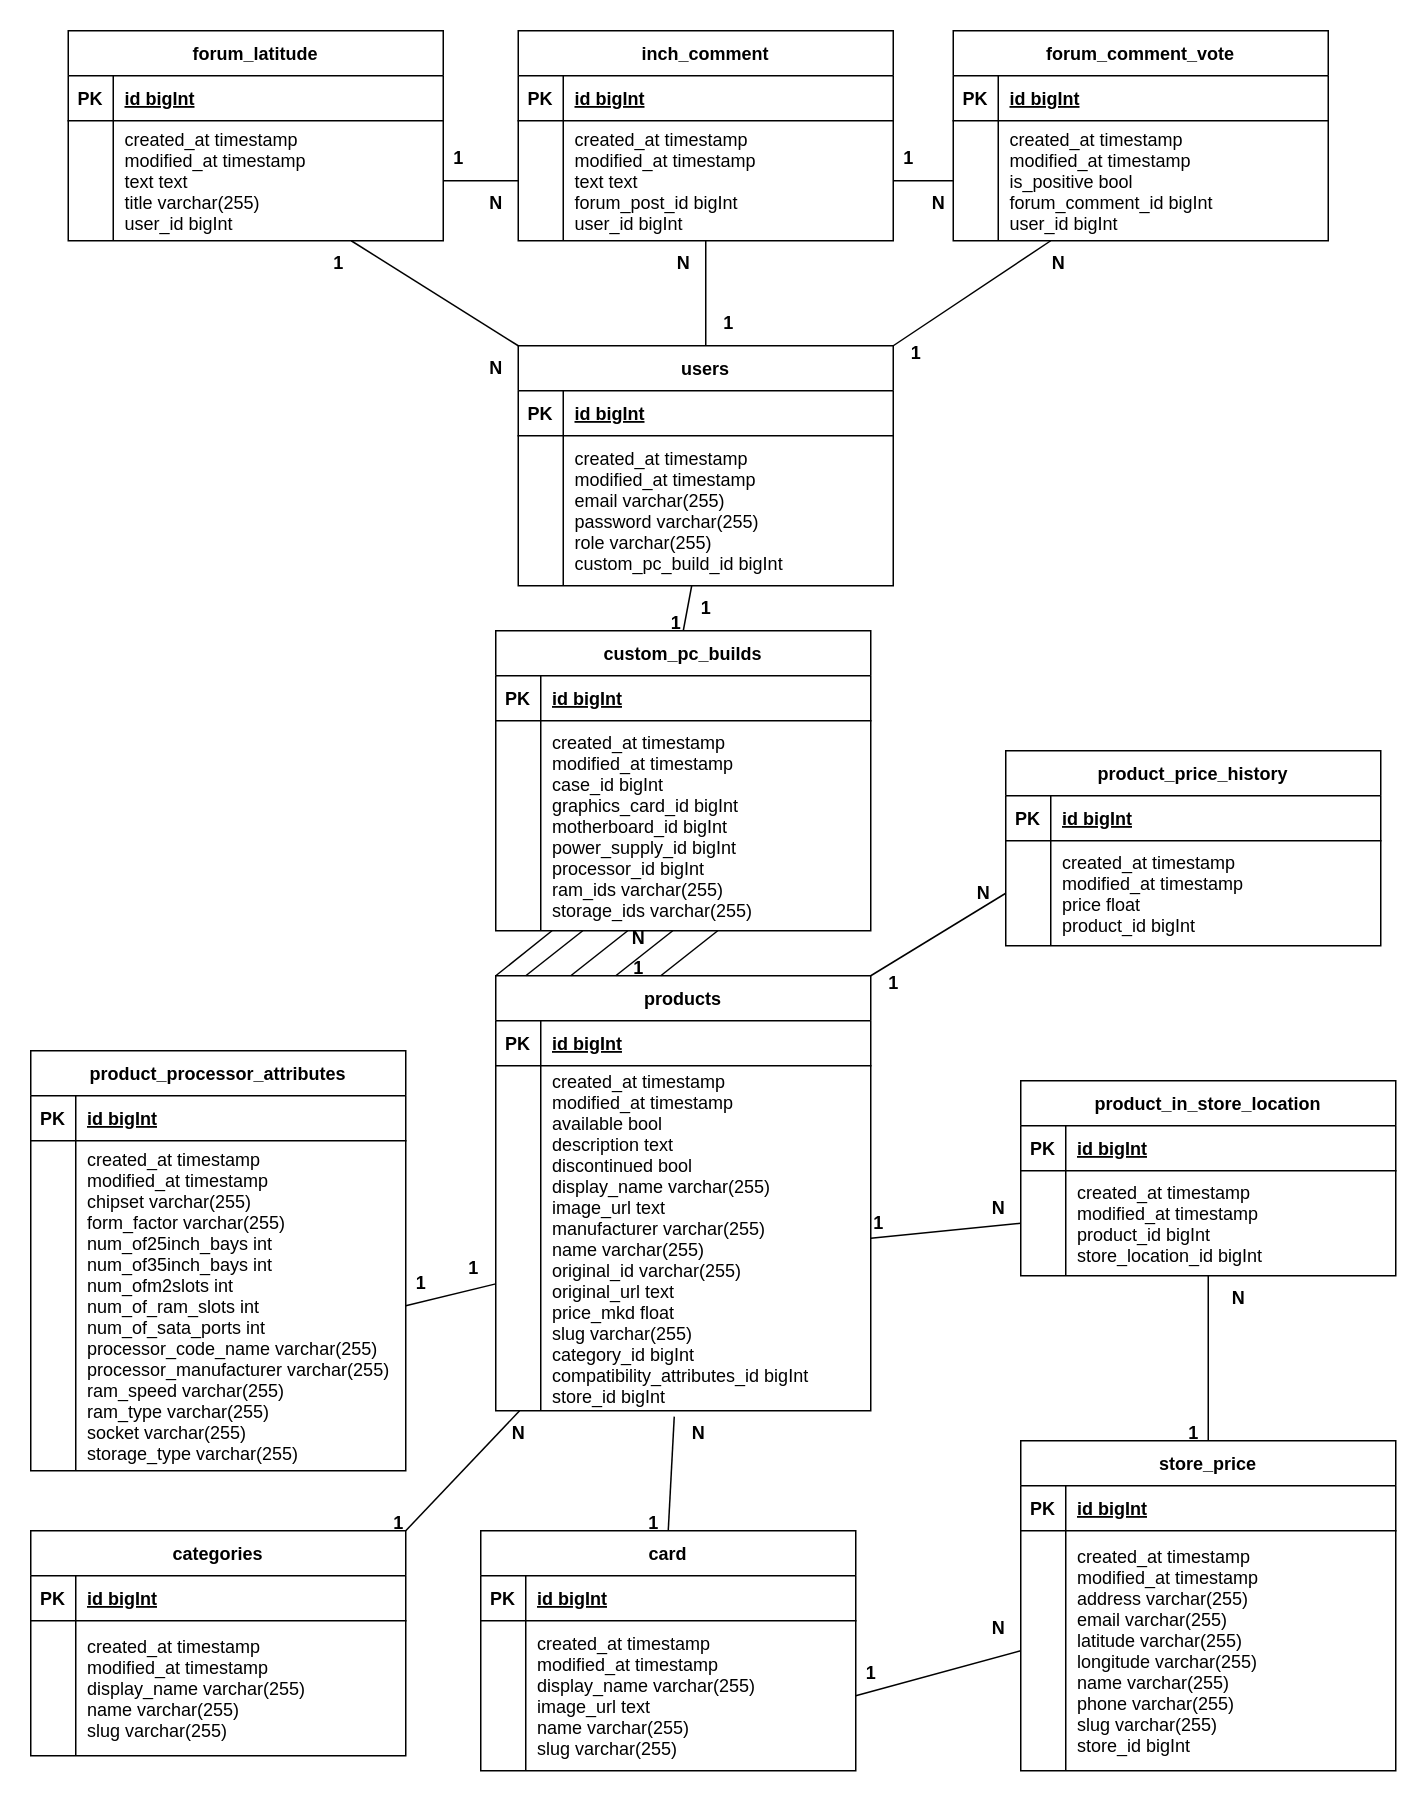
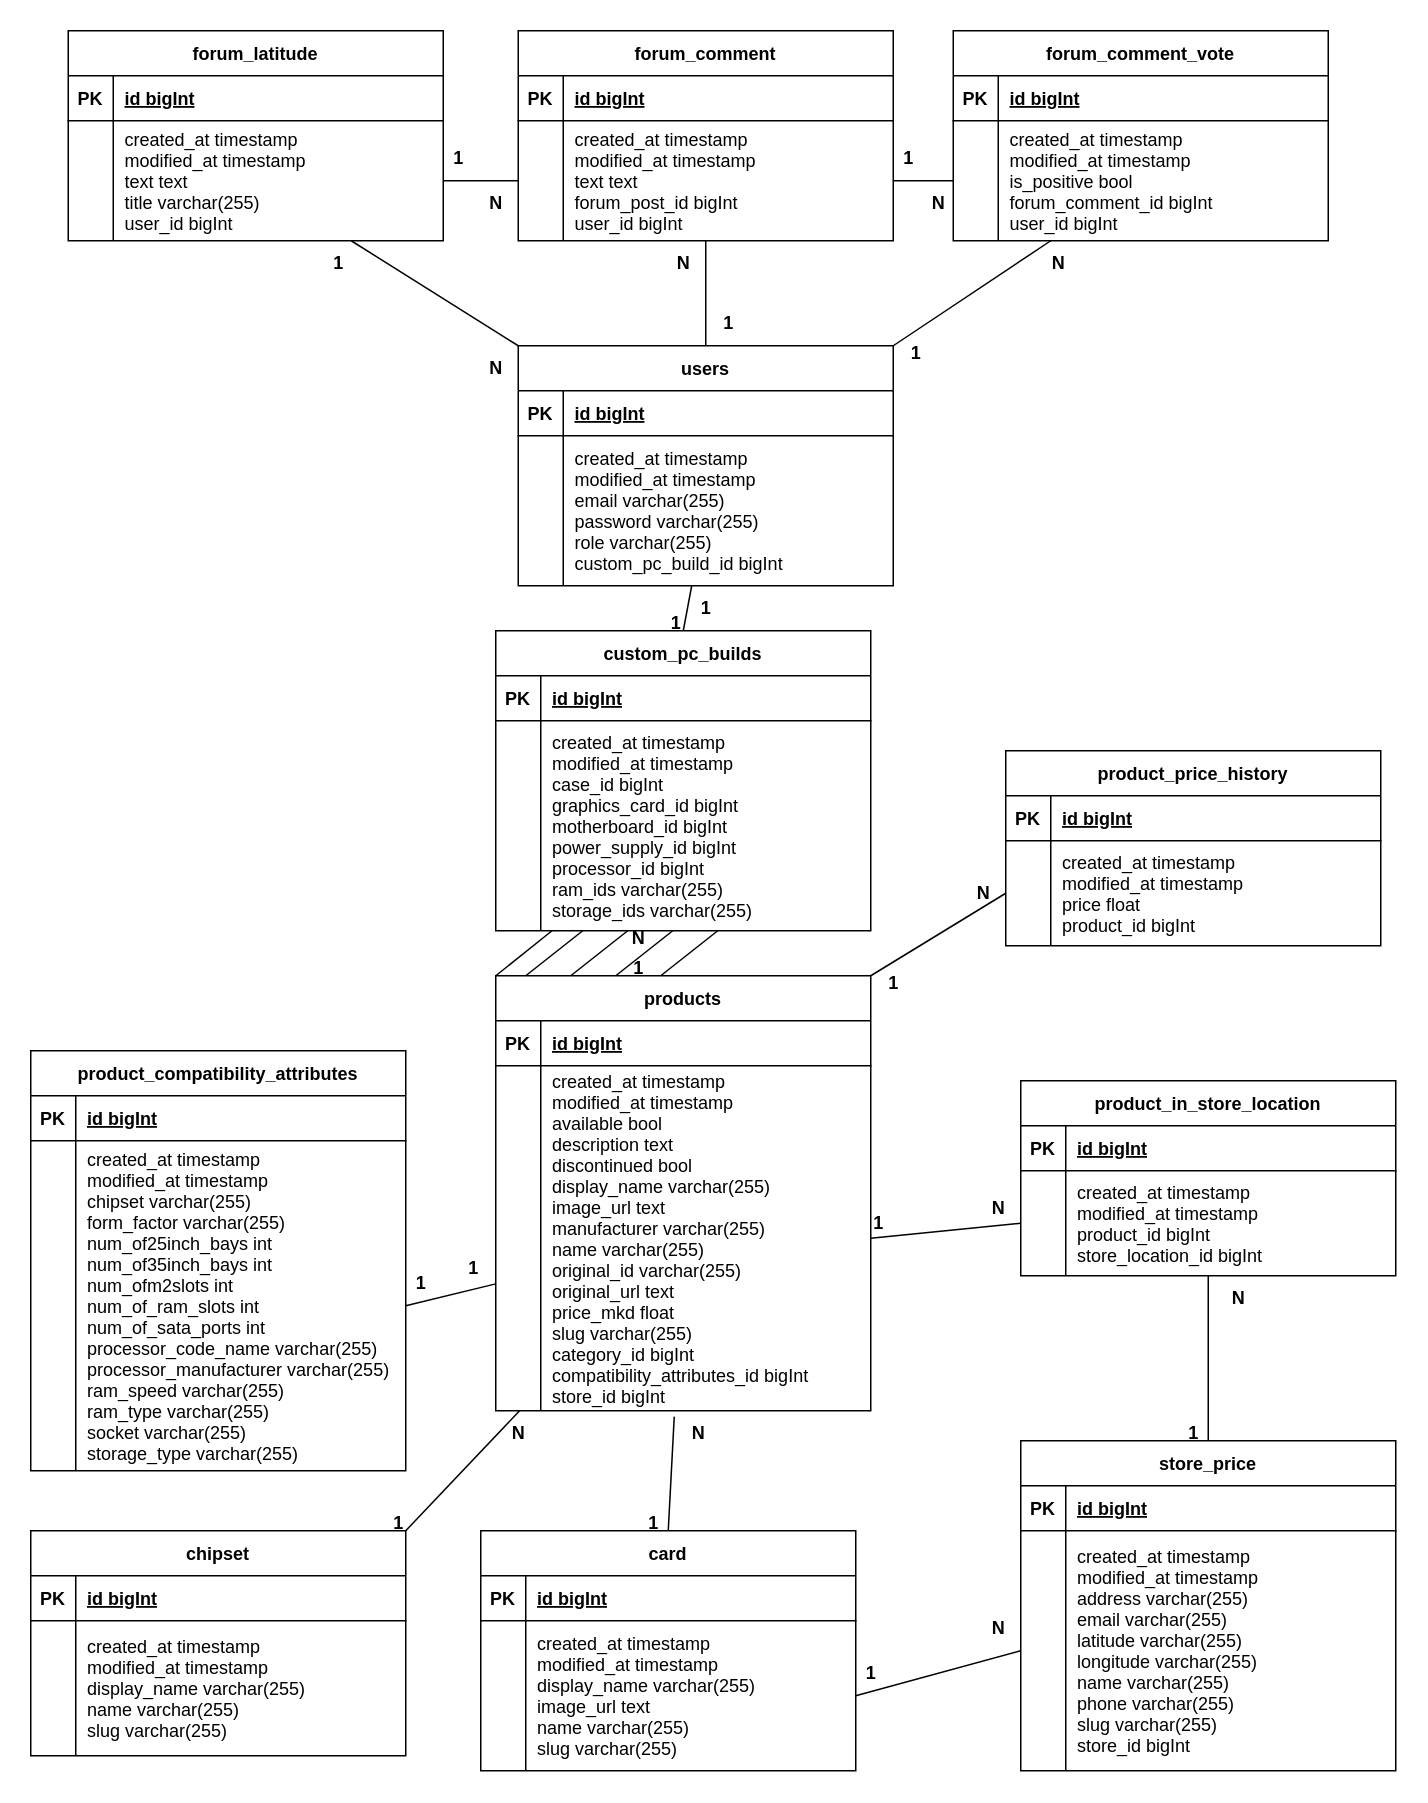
(705, 54) -> (705, 54)
(218, 1074) -> (218, 1074)
(218, 1554) -> (218, 1554)
